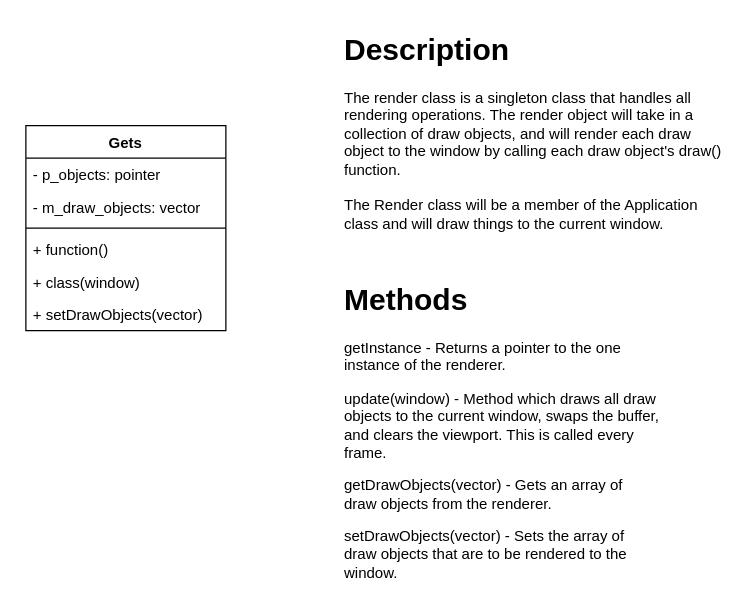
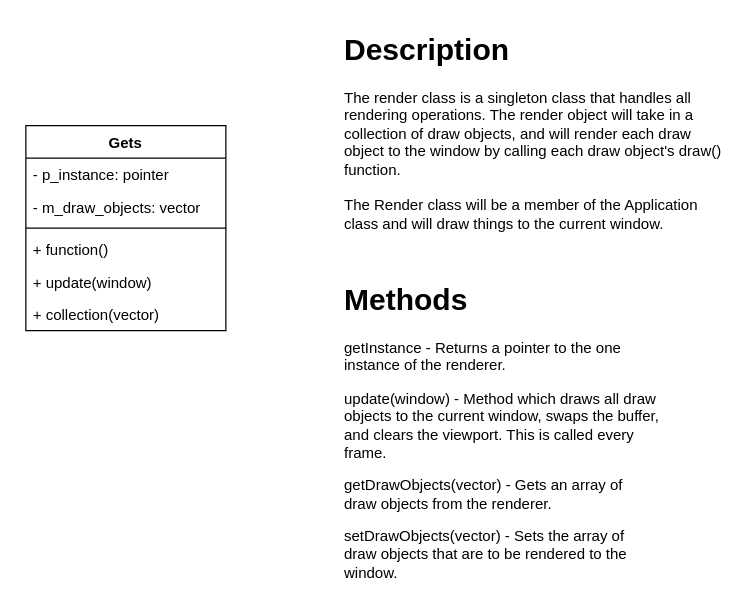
(109, 175) -> (111, 175)
(90, 283) -> (96, 283)
(131, 315) -> (109, 315)
